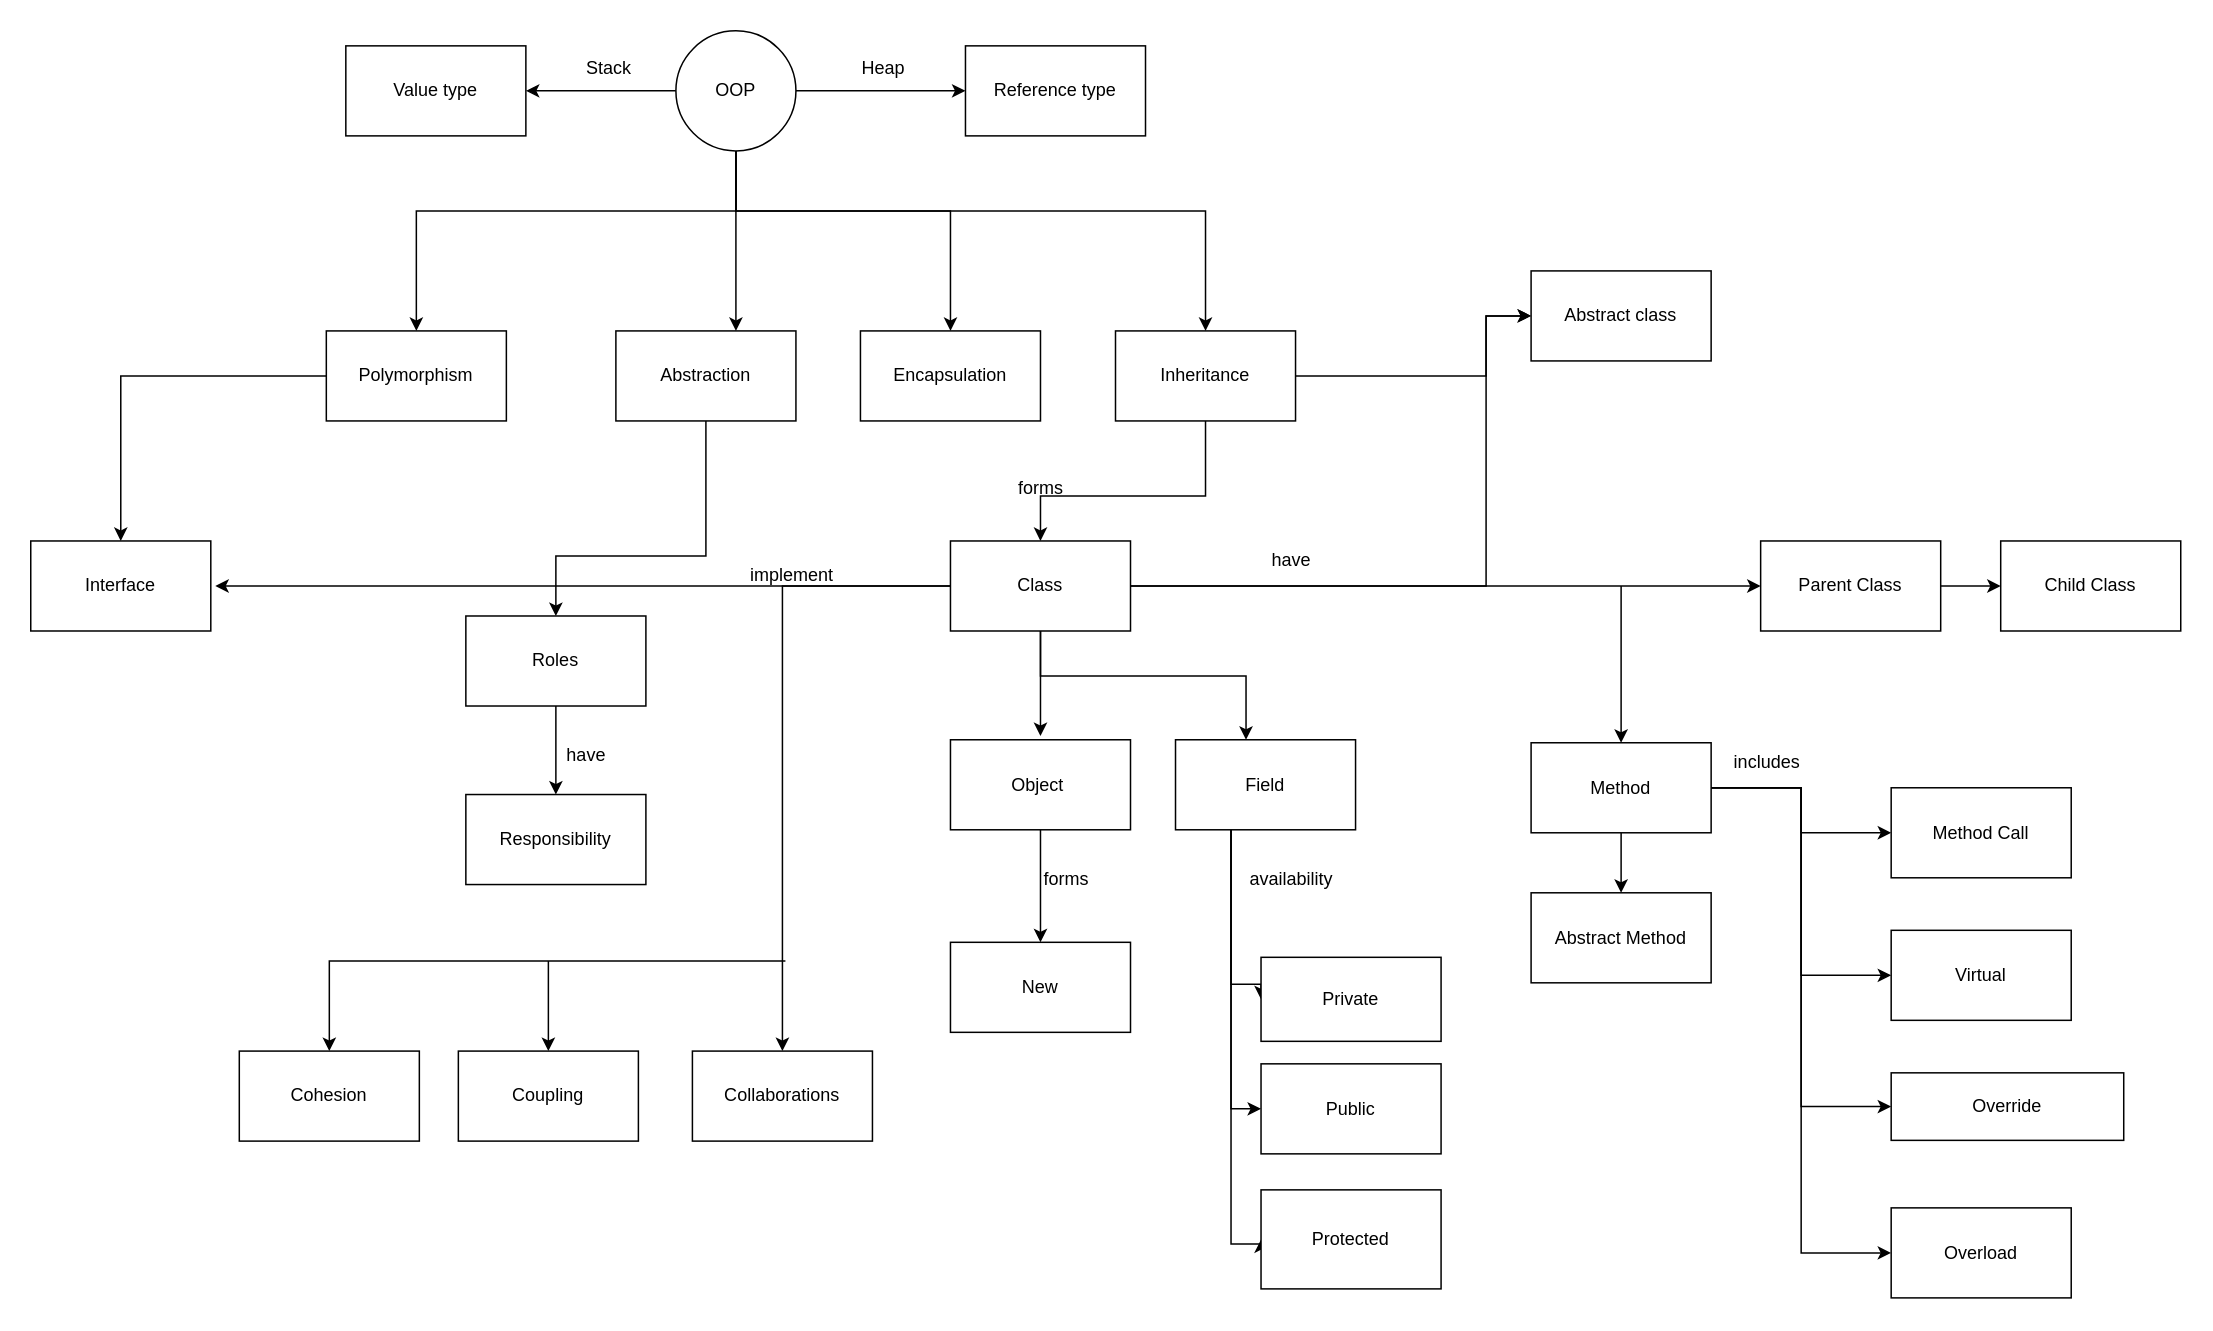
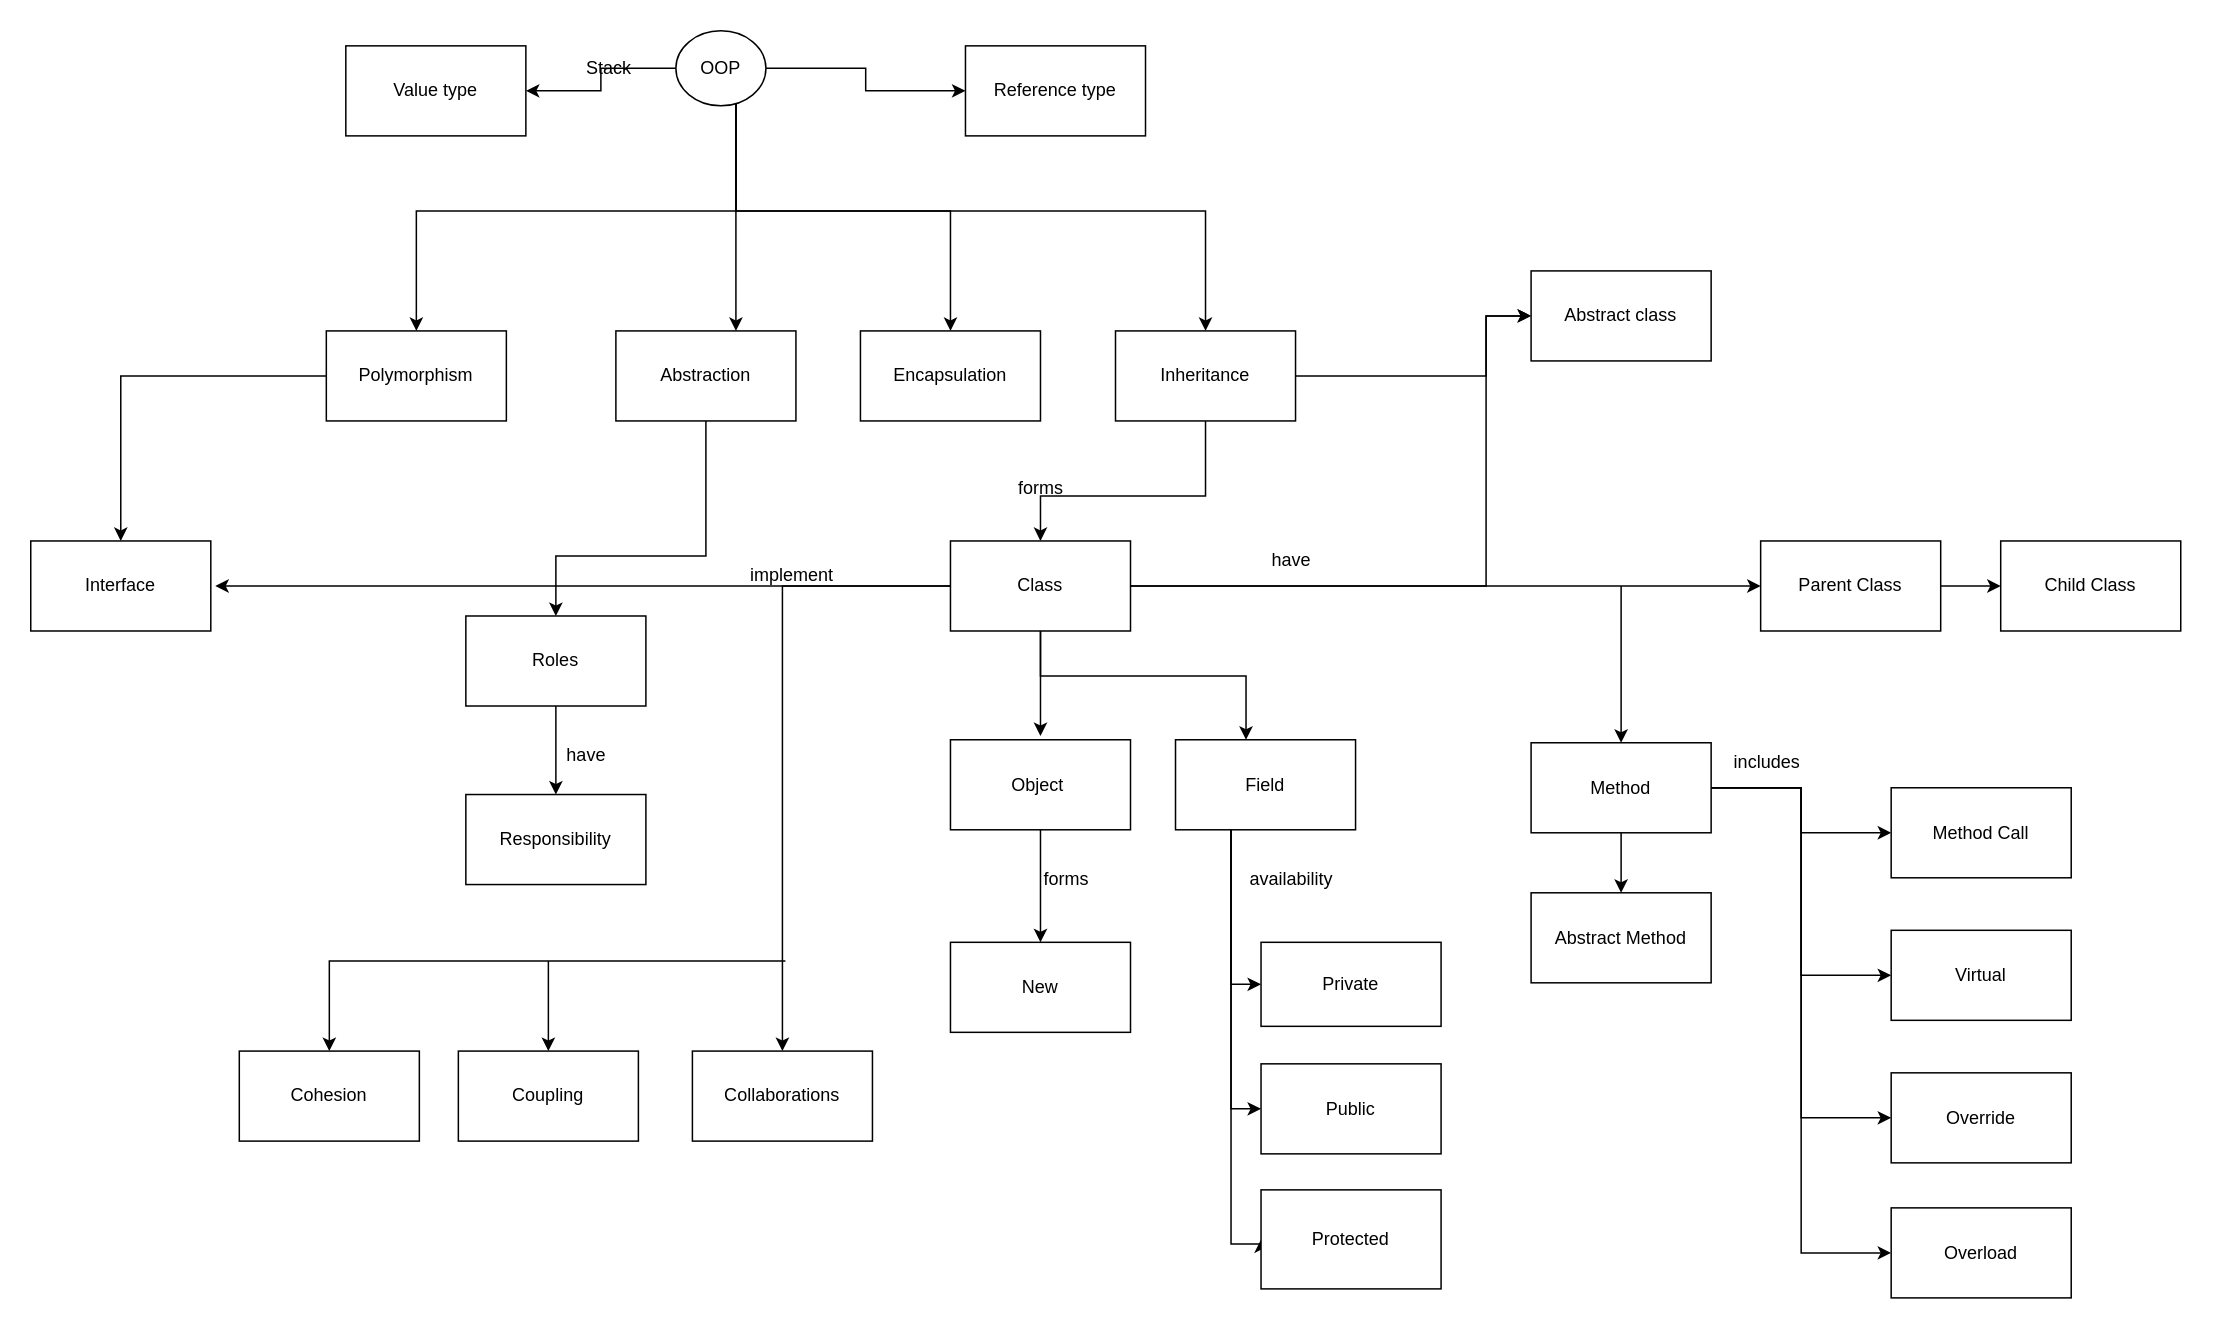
(883, 68) -> none
(736, 91) -> (721, 68)
(1351, 999) -> (1351, 984)
(2007, 1106) -> (1981, 1118)
